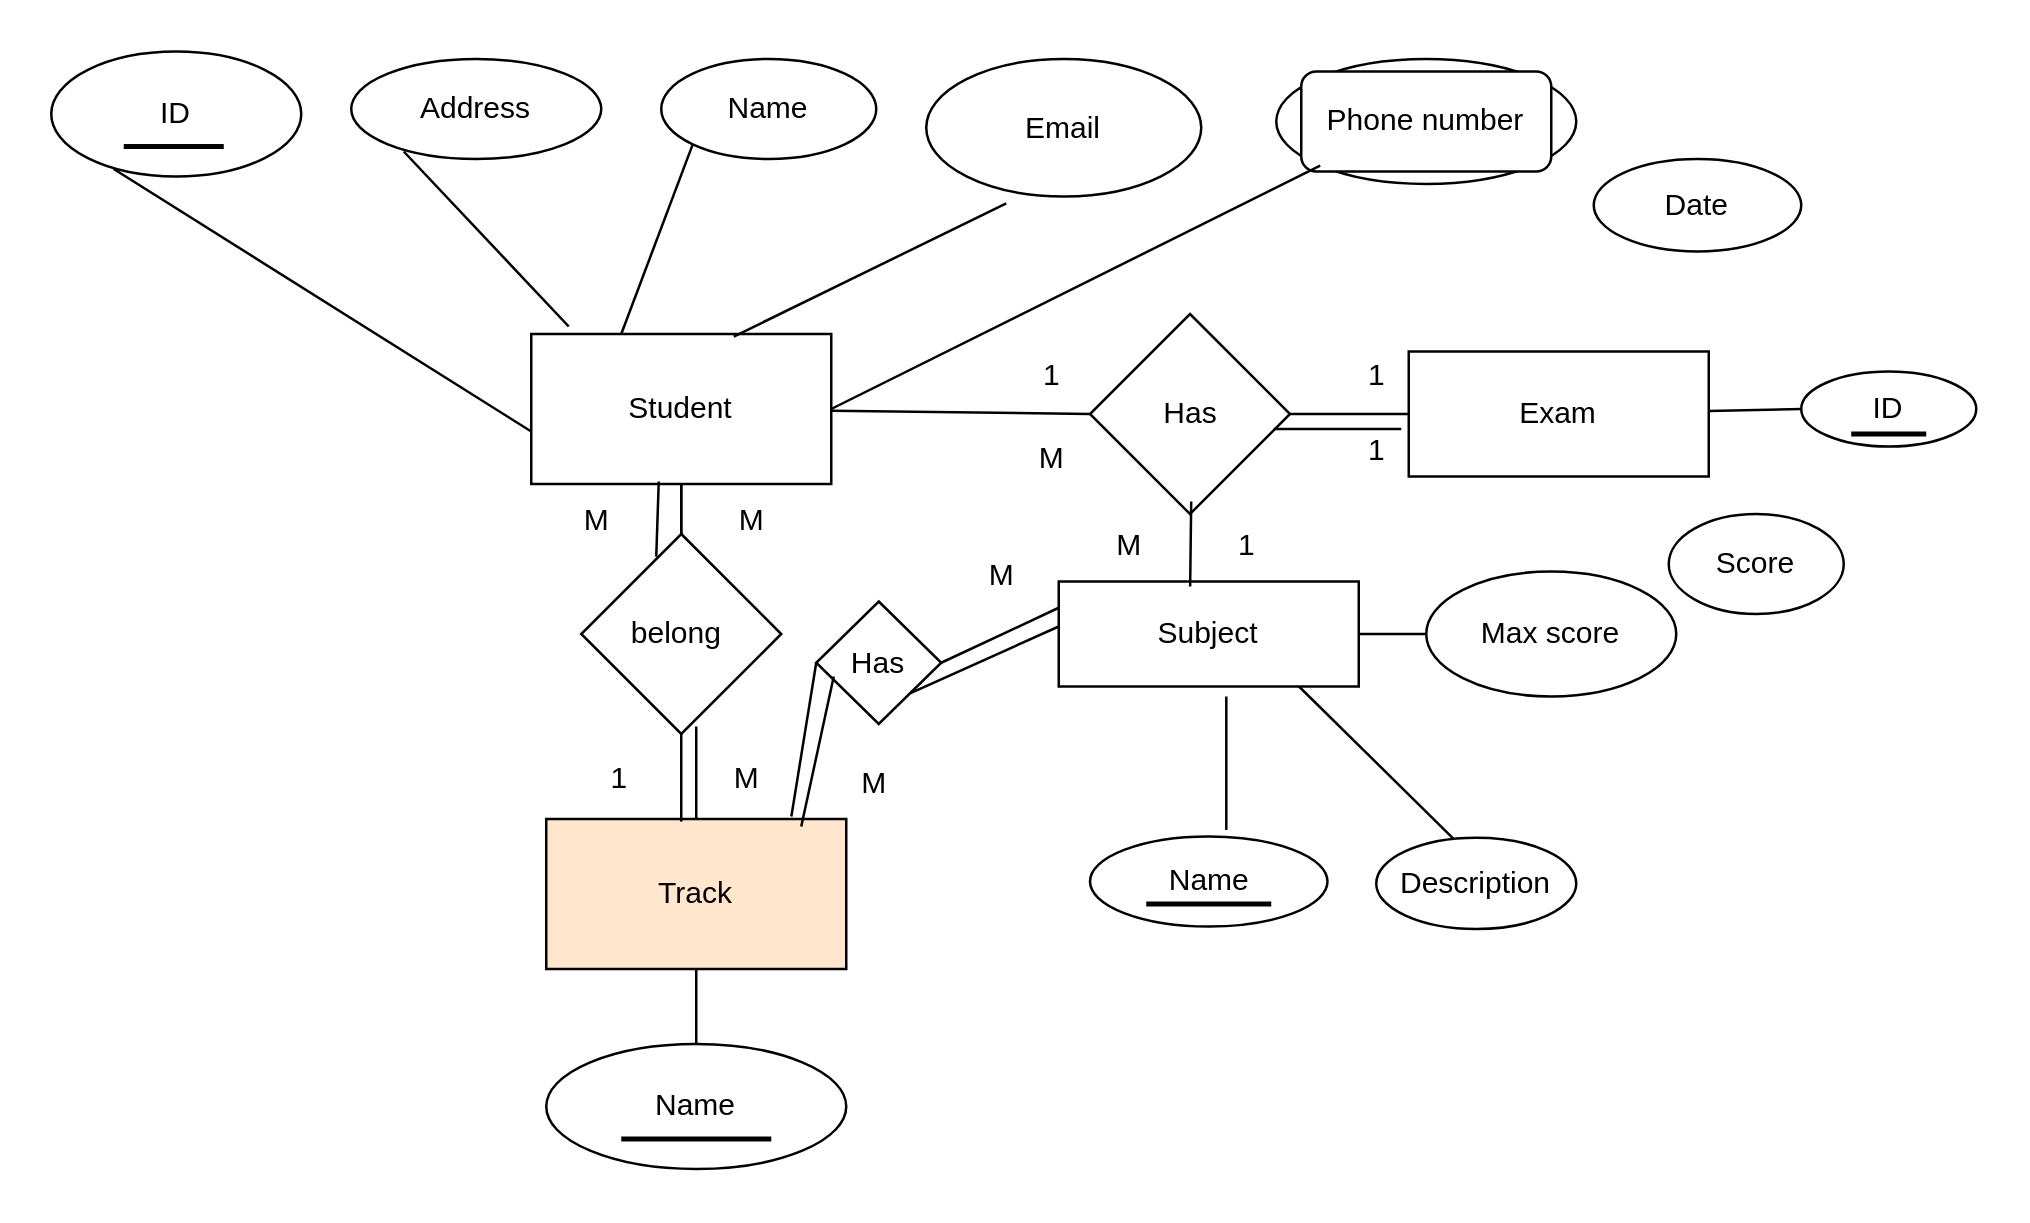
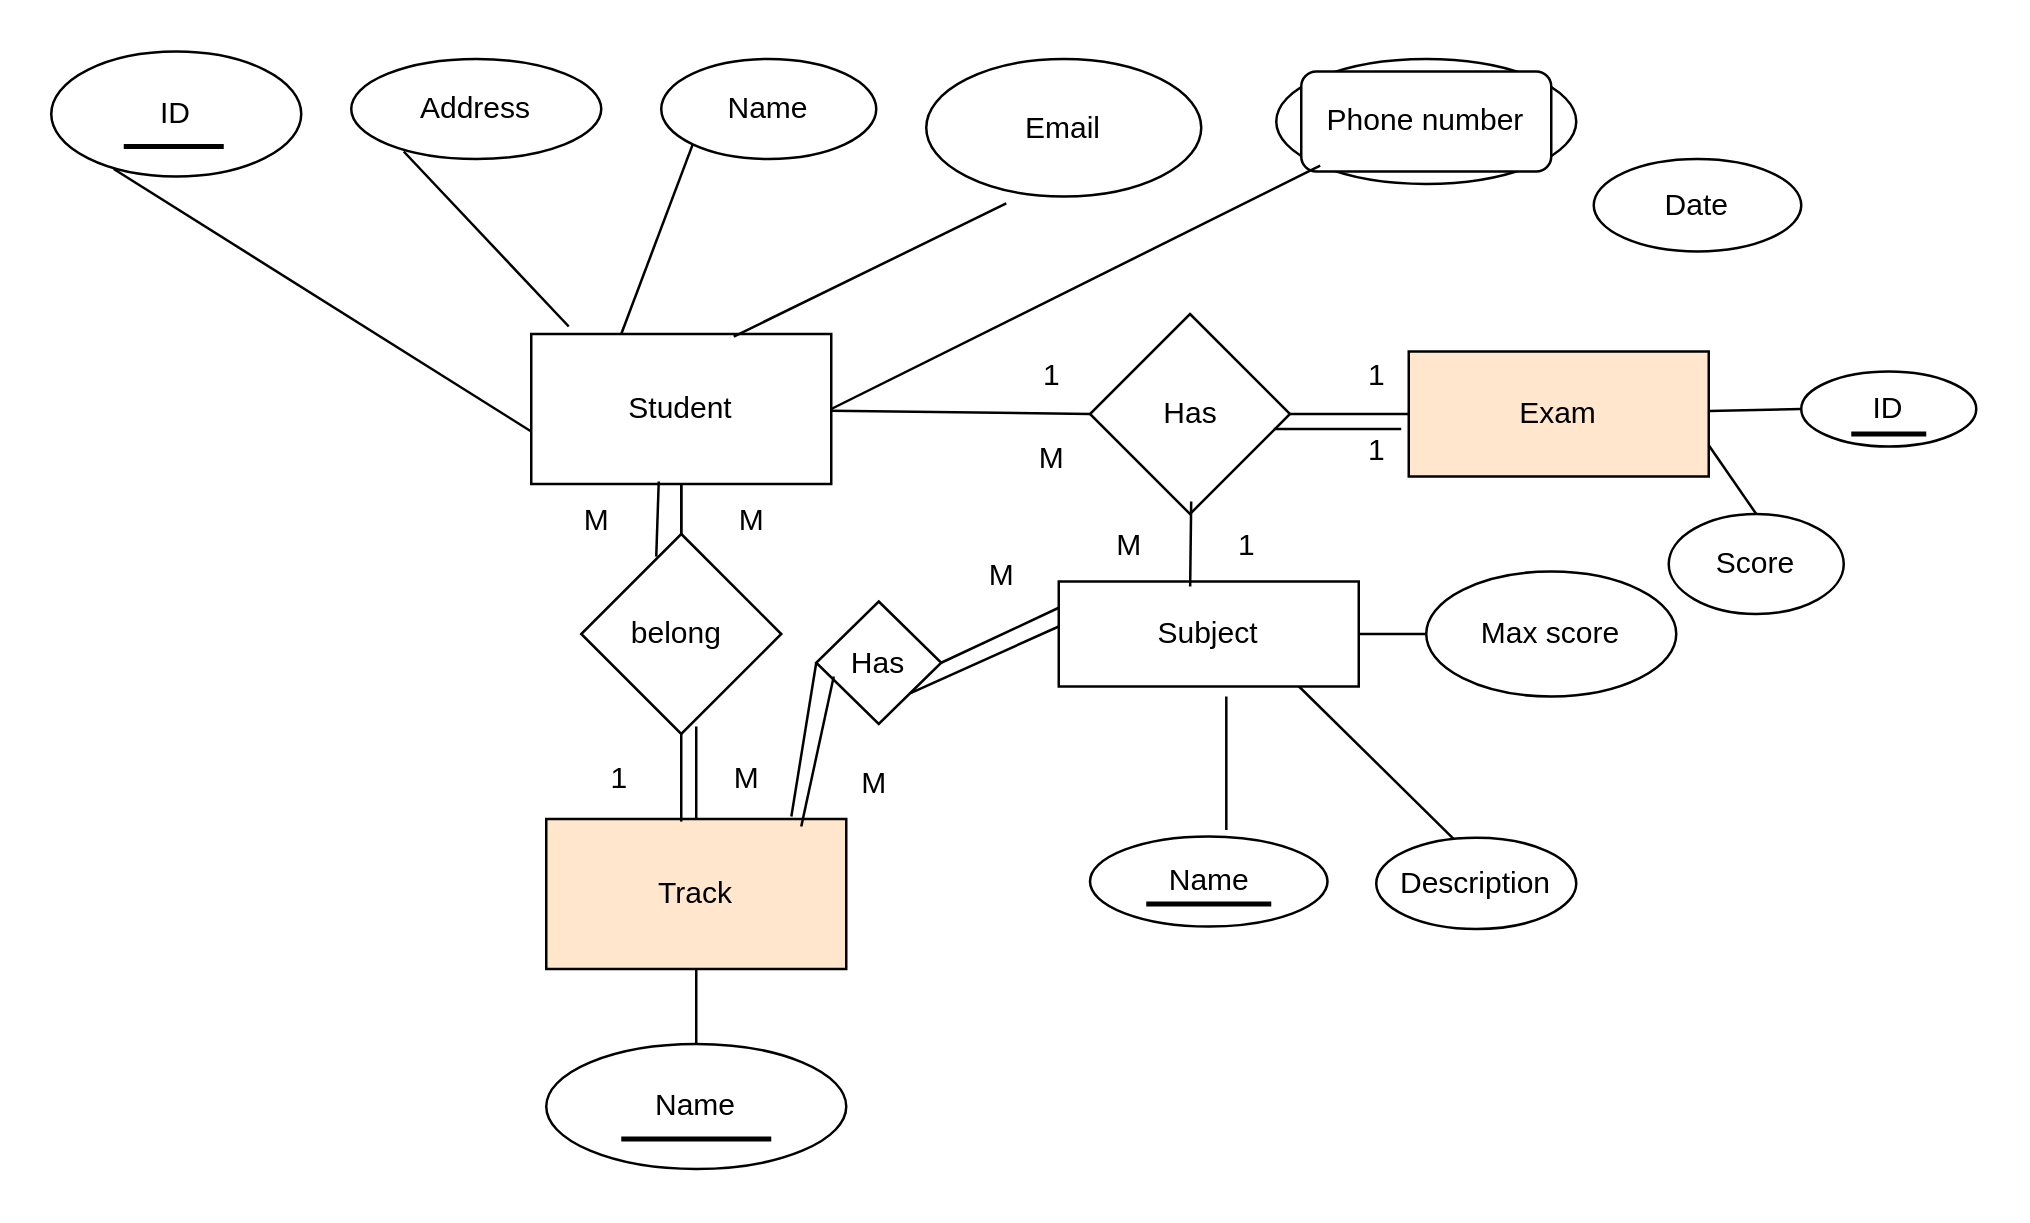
(1559, 414) -> (1559, 414)
none -> (1732, 479)
